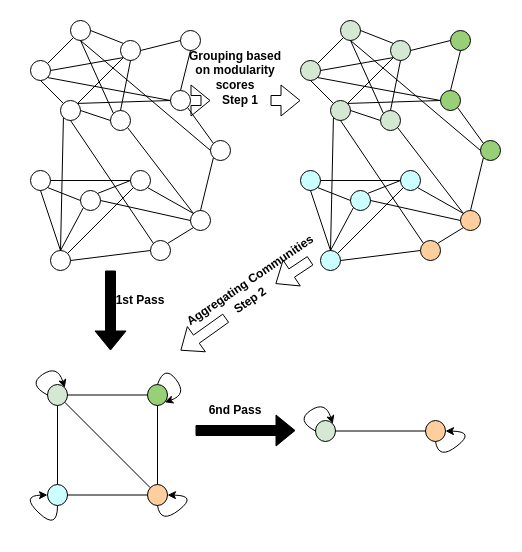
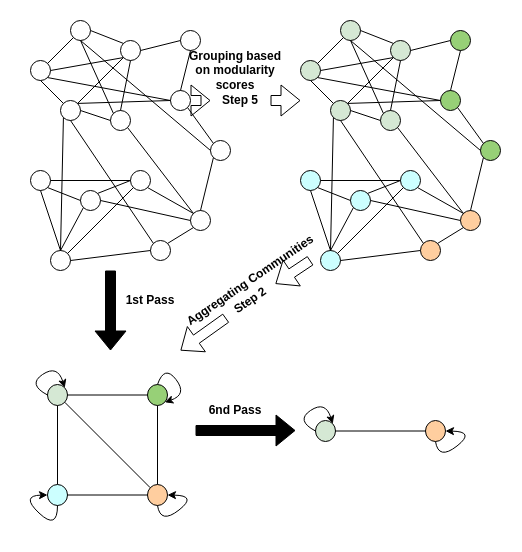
(241, 101) -> (241, 101)
(141, 301) -> (151, 301)
